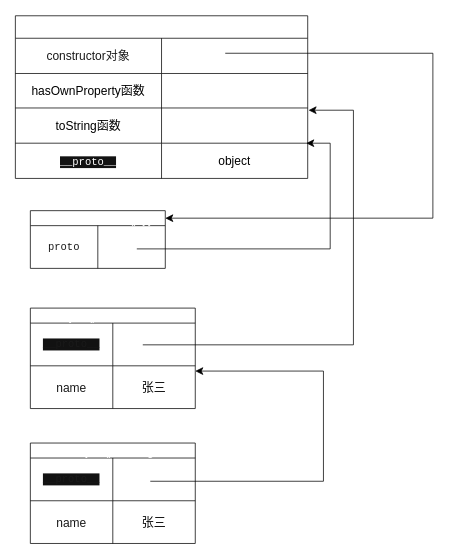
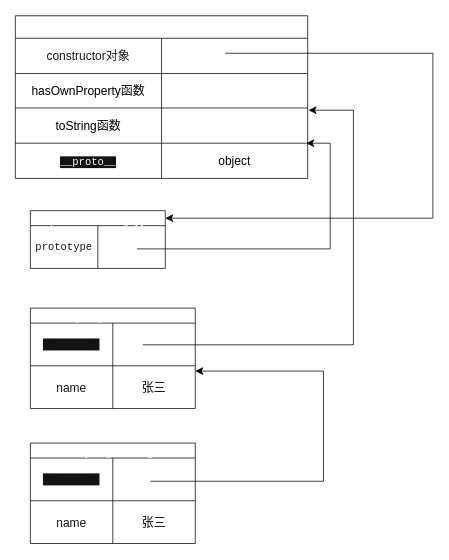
(98, 219) -> (98, 219)
(64, 247) -> (64, 247)
(113, 316) -> (113, 316)
